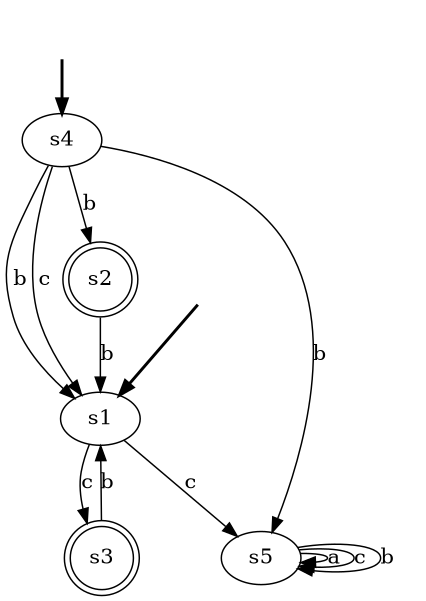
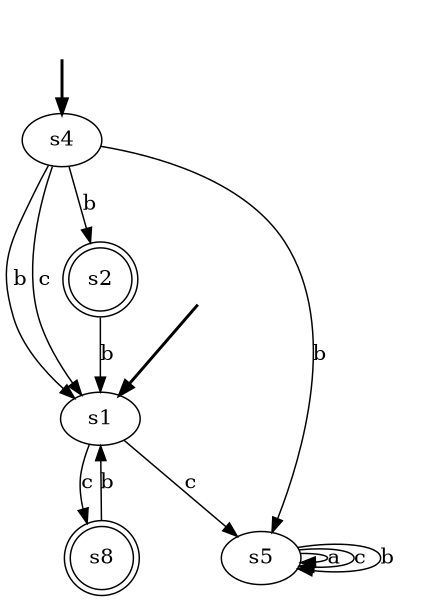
(102, 558) -> (102, 558)
